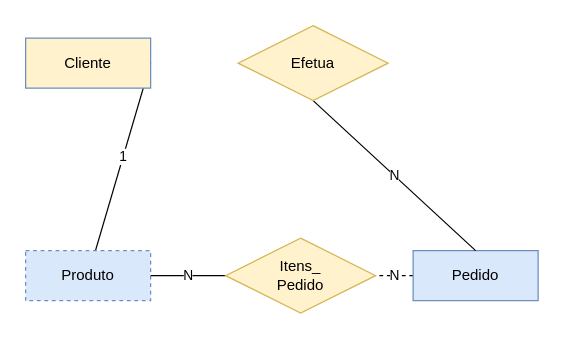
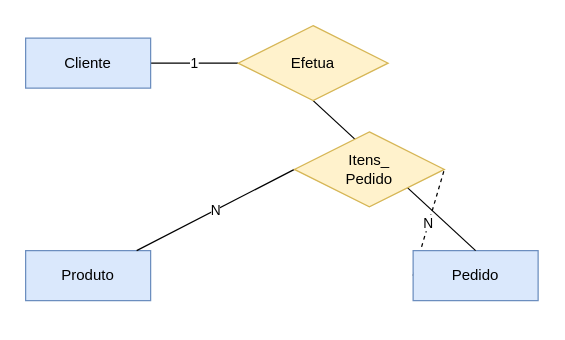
(88, 63) -> (88, 63)
(120, 169) -> (194, 63)
(88, 276) -> (88, 276)
(301, 276) -> (369, 169)
